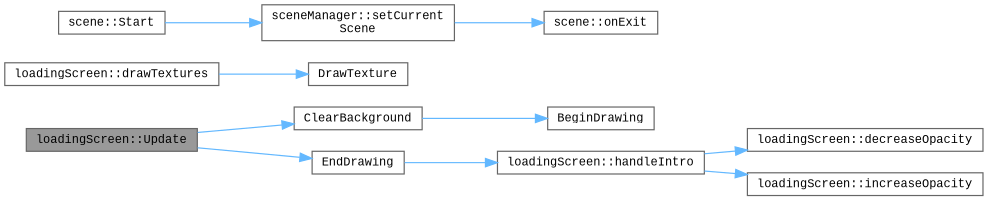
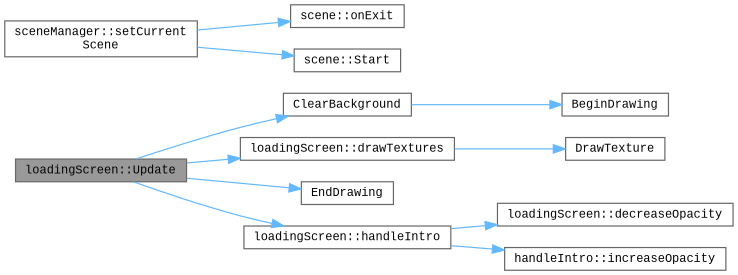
(207, 23) -> (240, 51)
none -> (207, 161)
(445, 163) -> (202, 205)
(865, 184) -> (615, 259)
